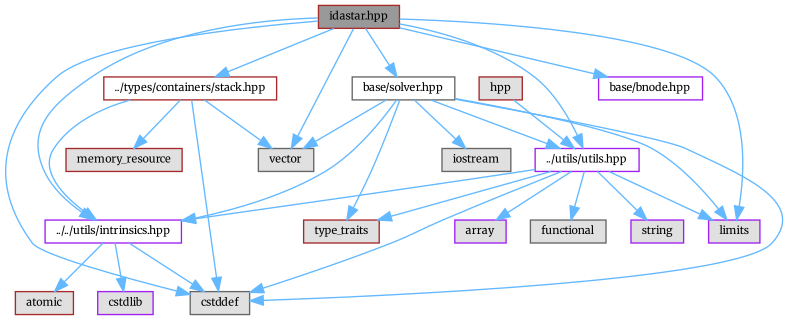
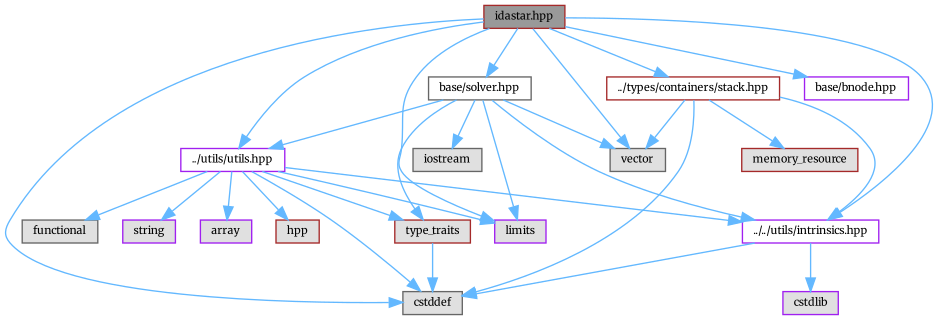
(545, 125) -> (260, 191)
(712, 264) -> (433, 260)
(44, 303) -> none
